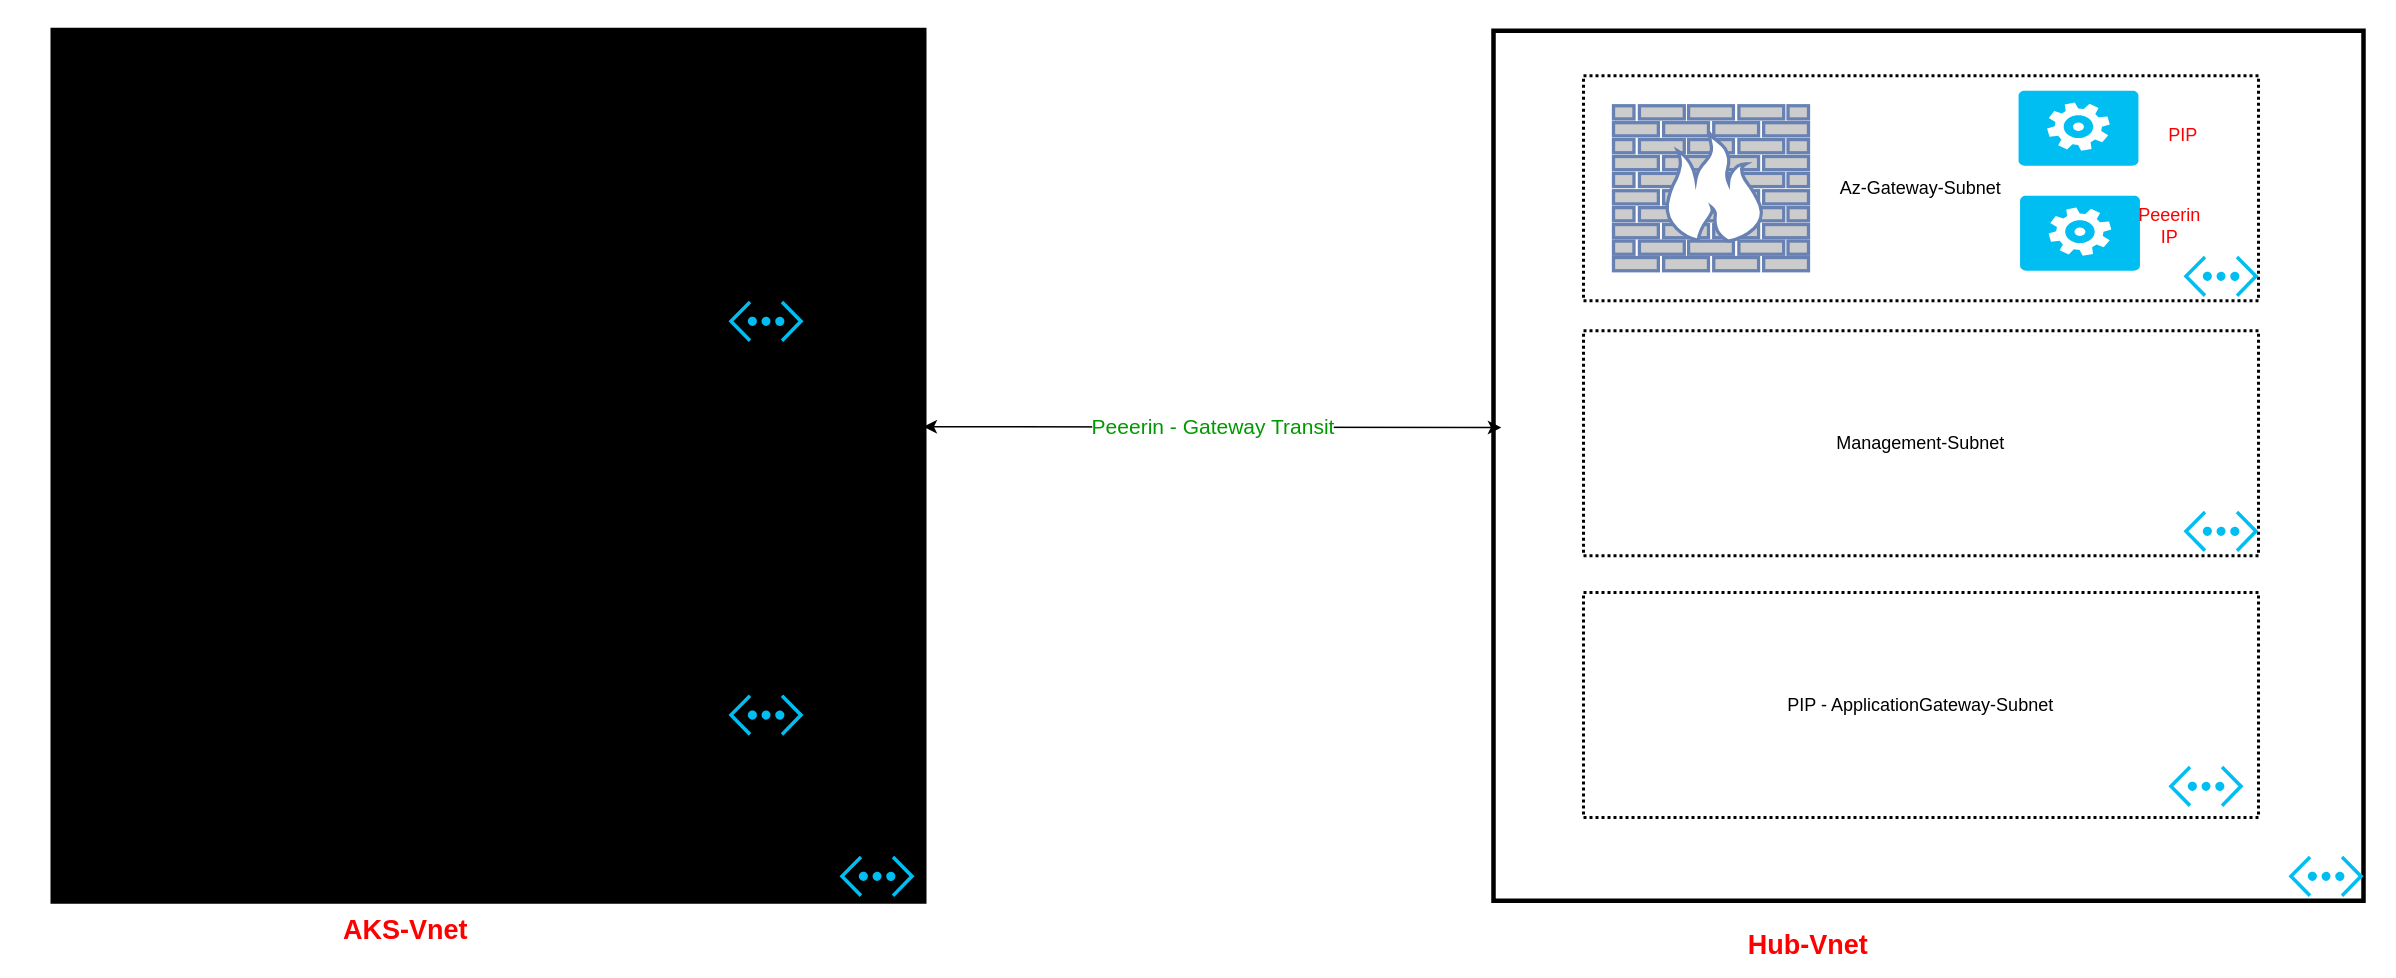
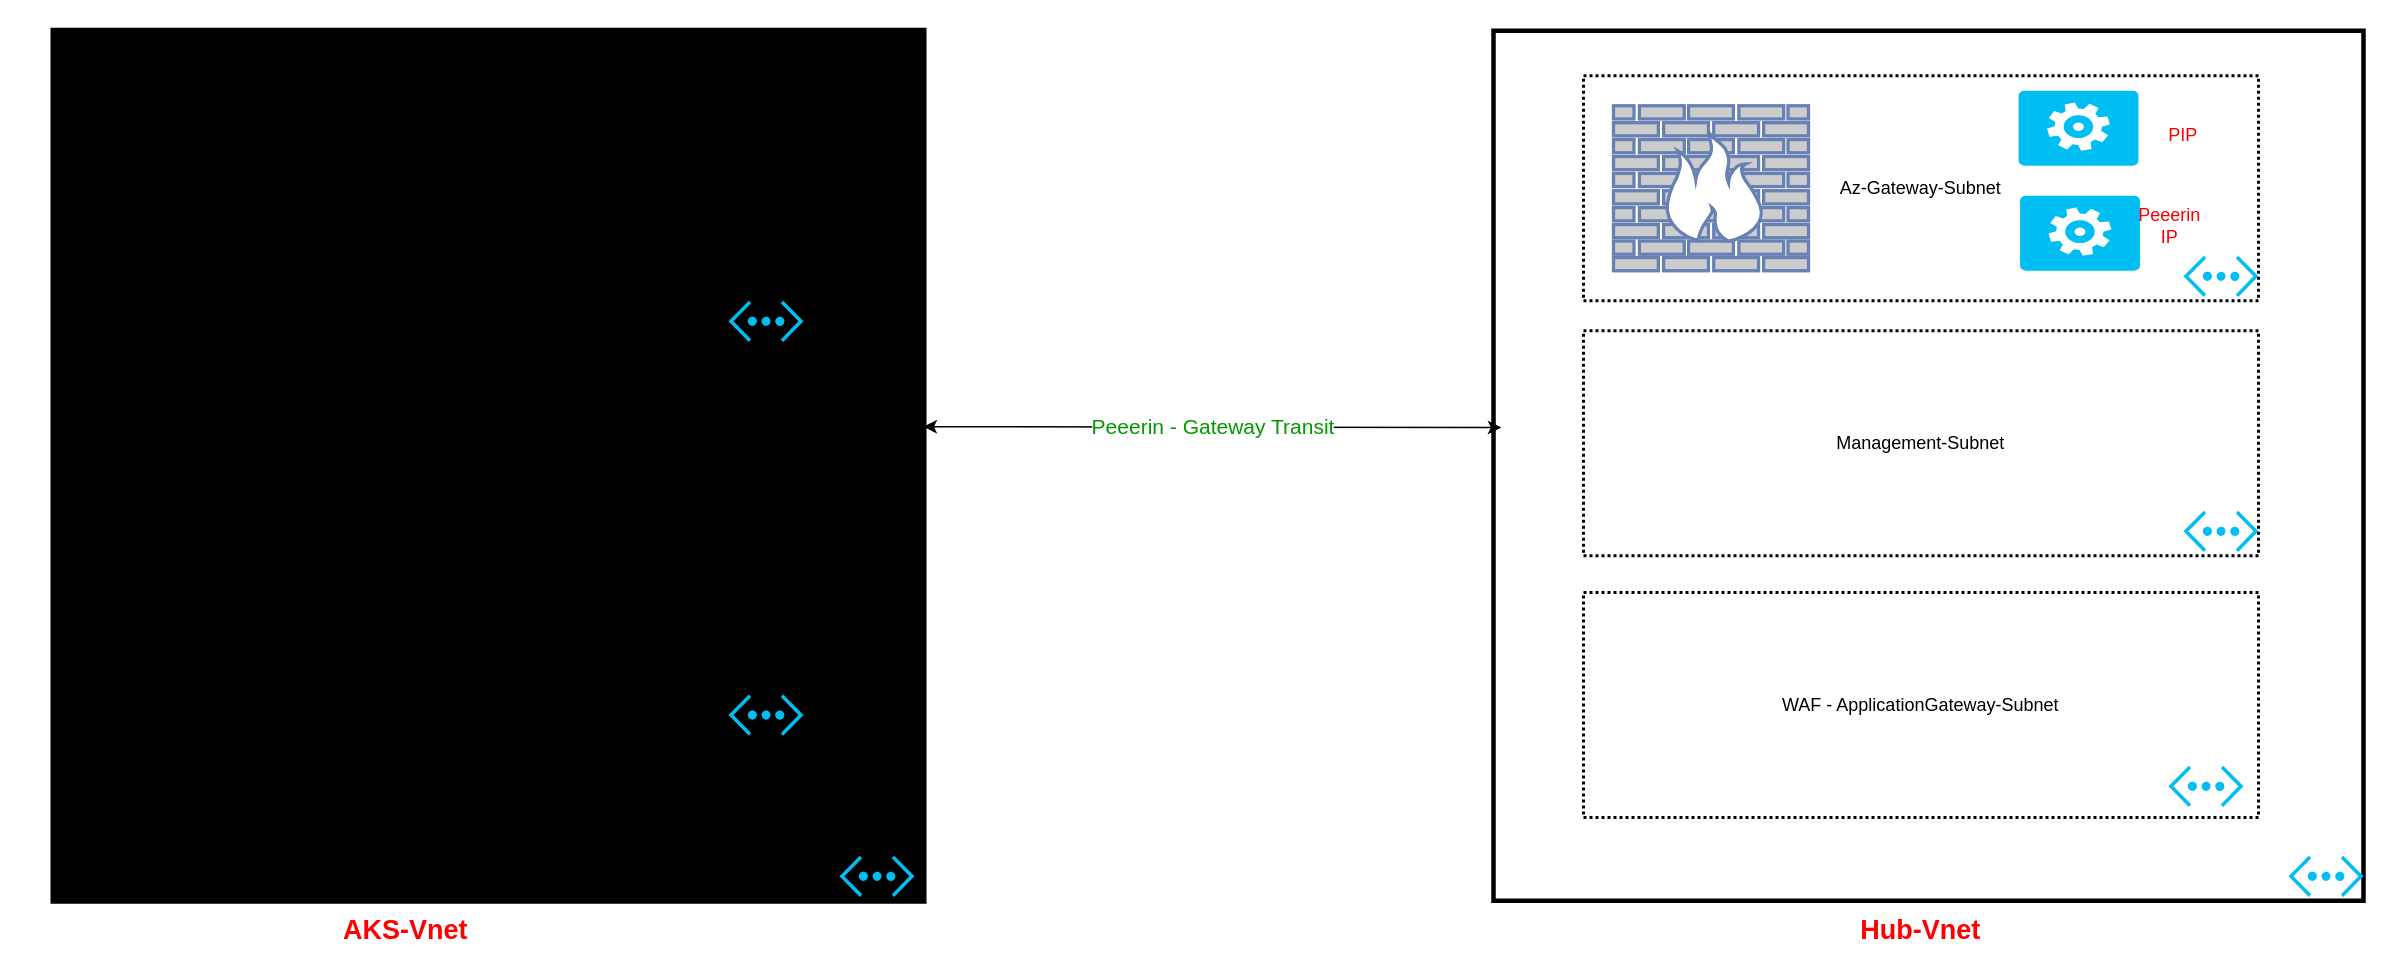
(1921, 706) -> (1921, 706)
(1808, 946) -> (1921, 931)
